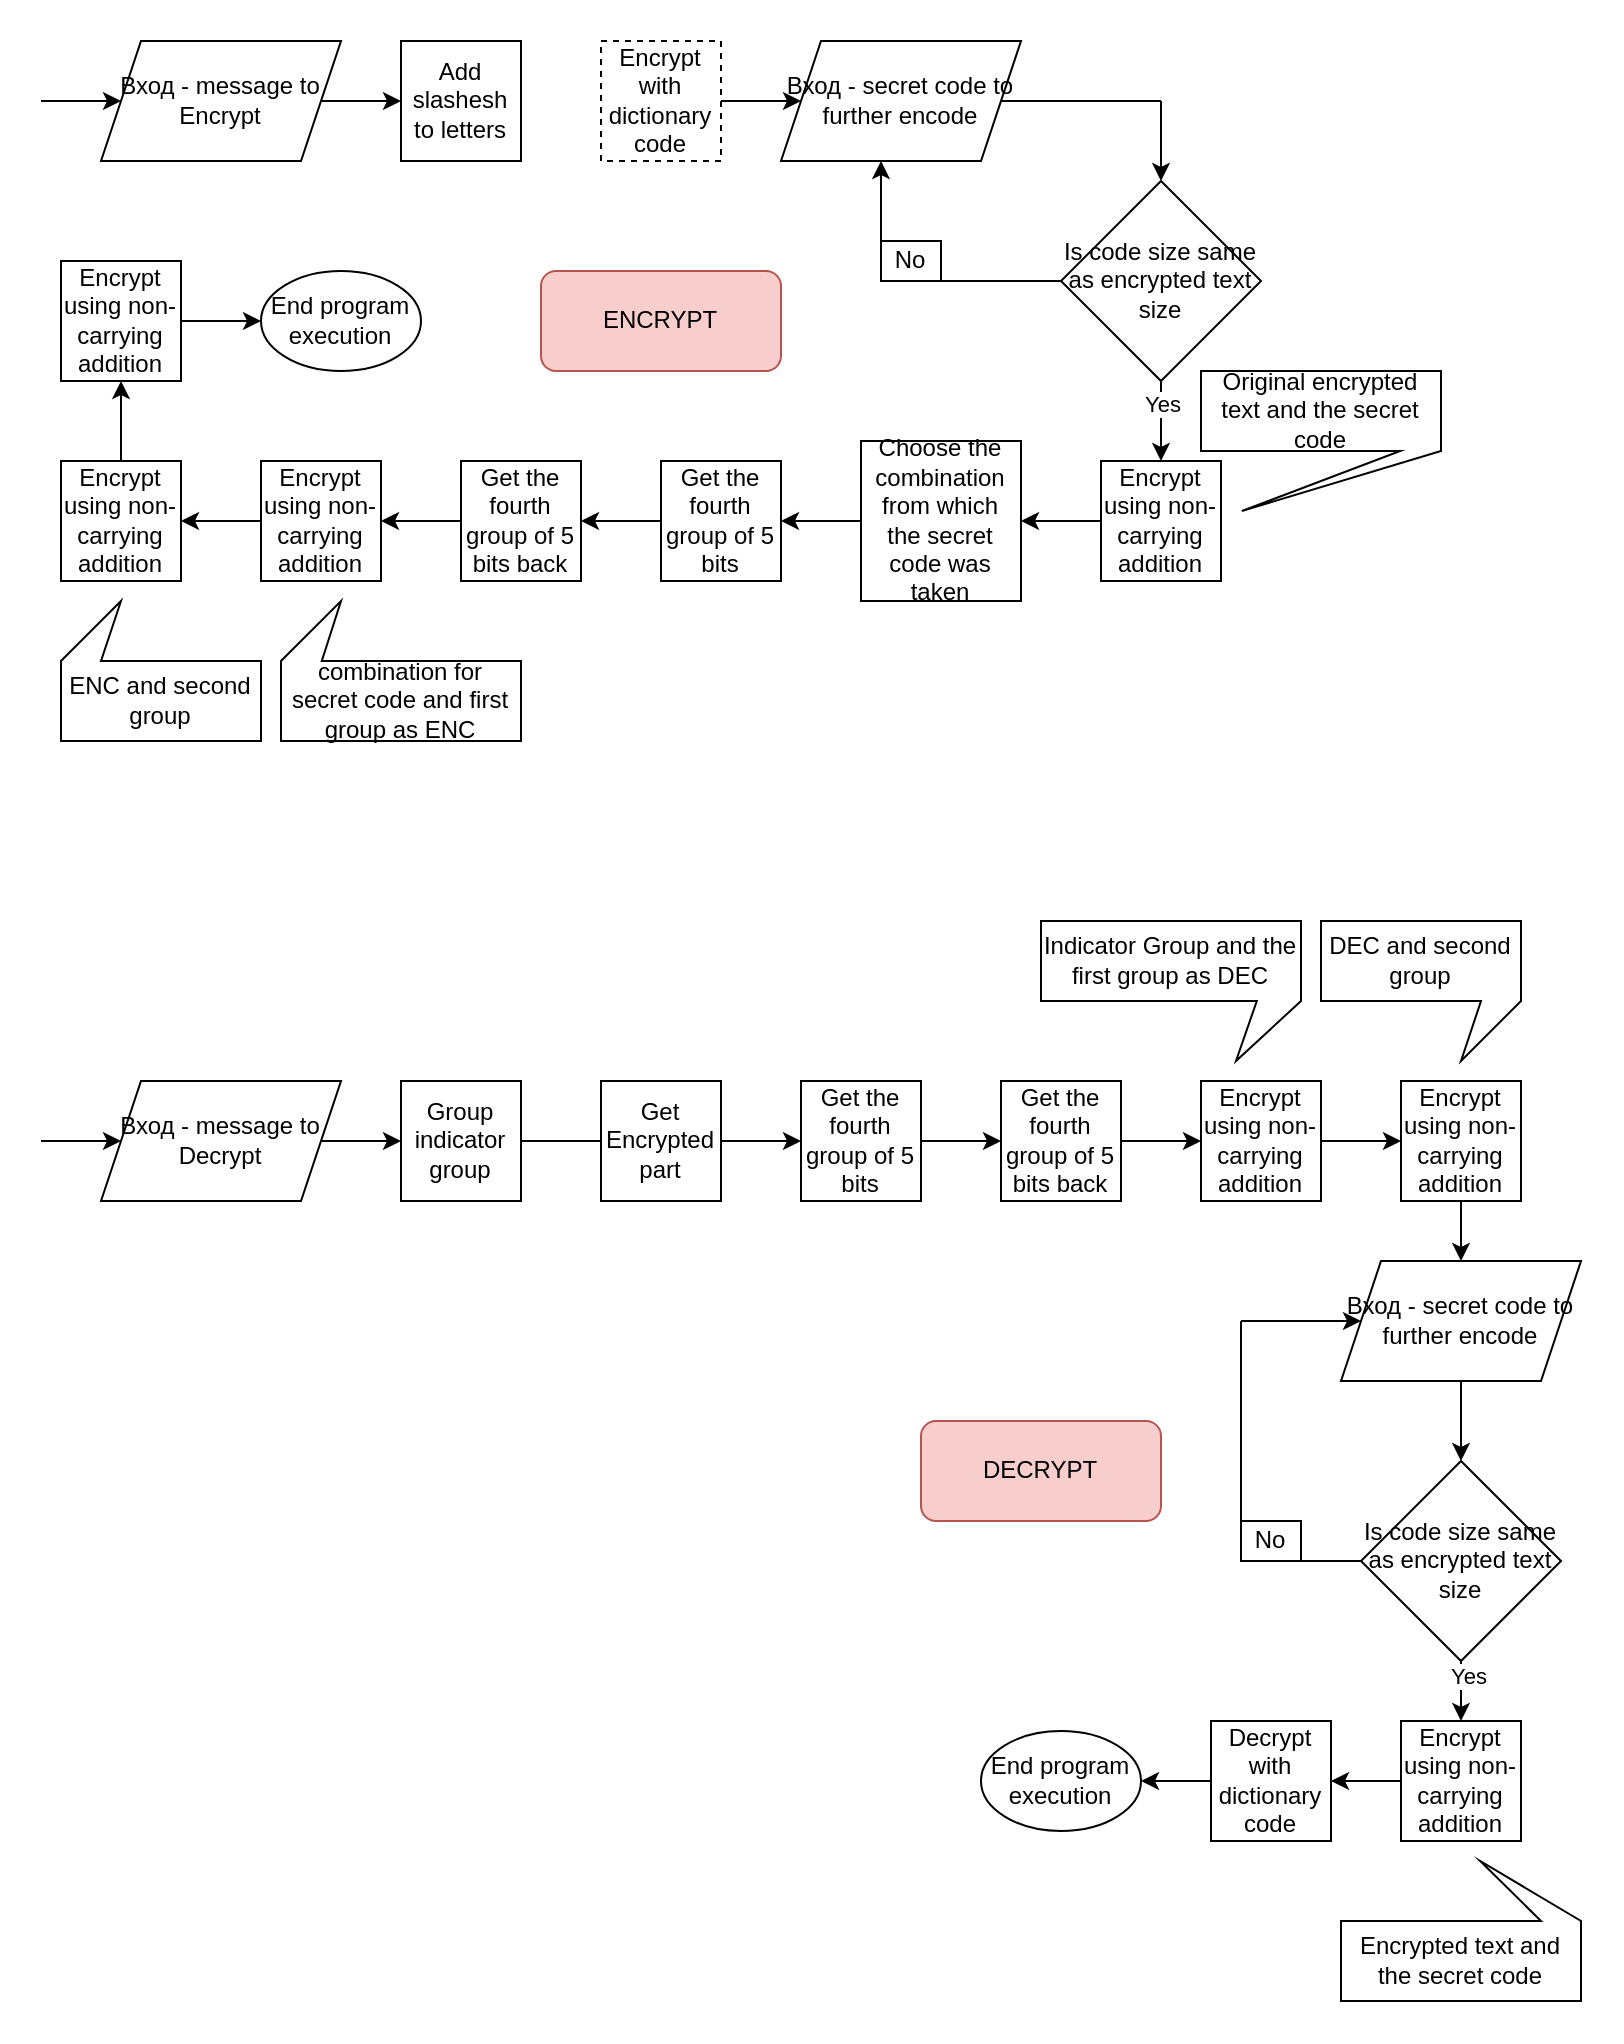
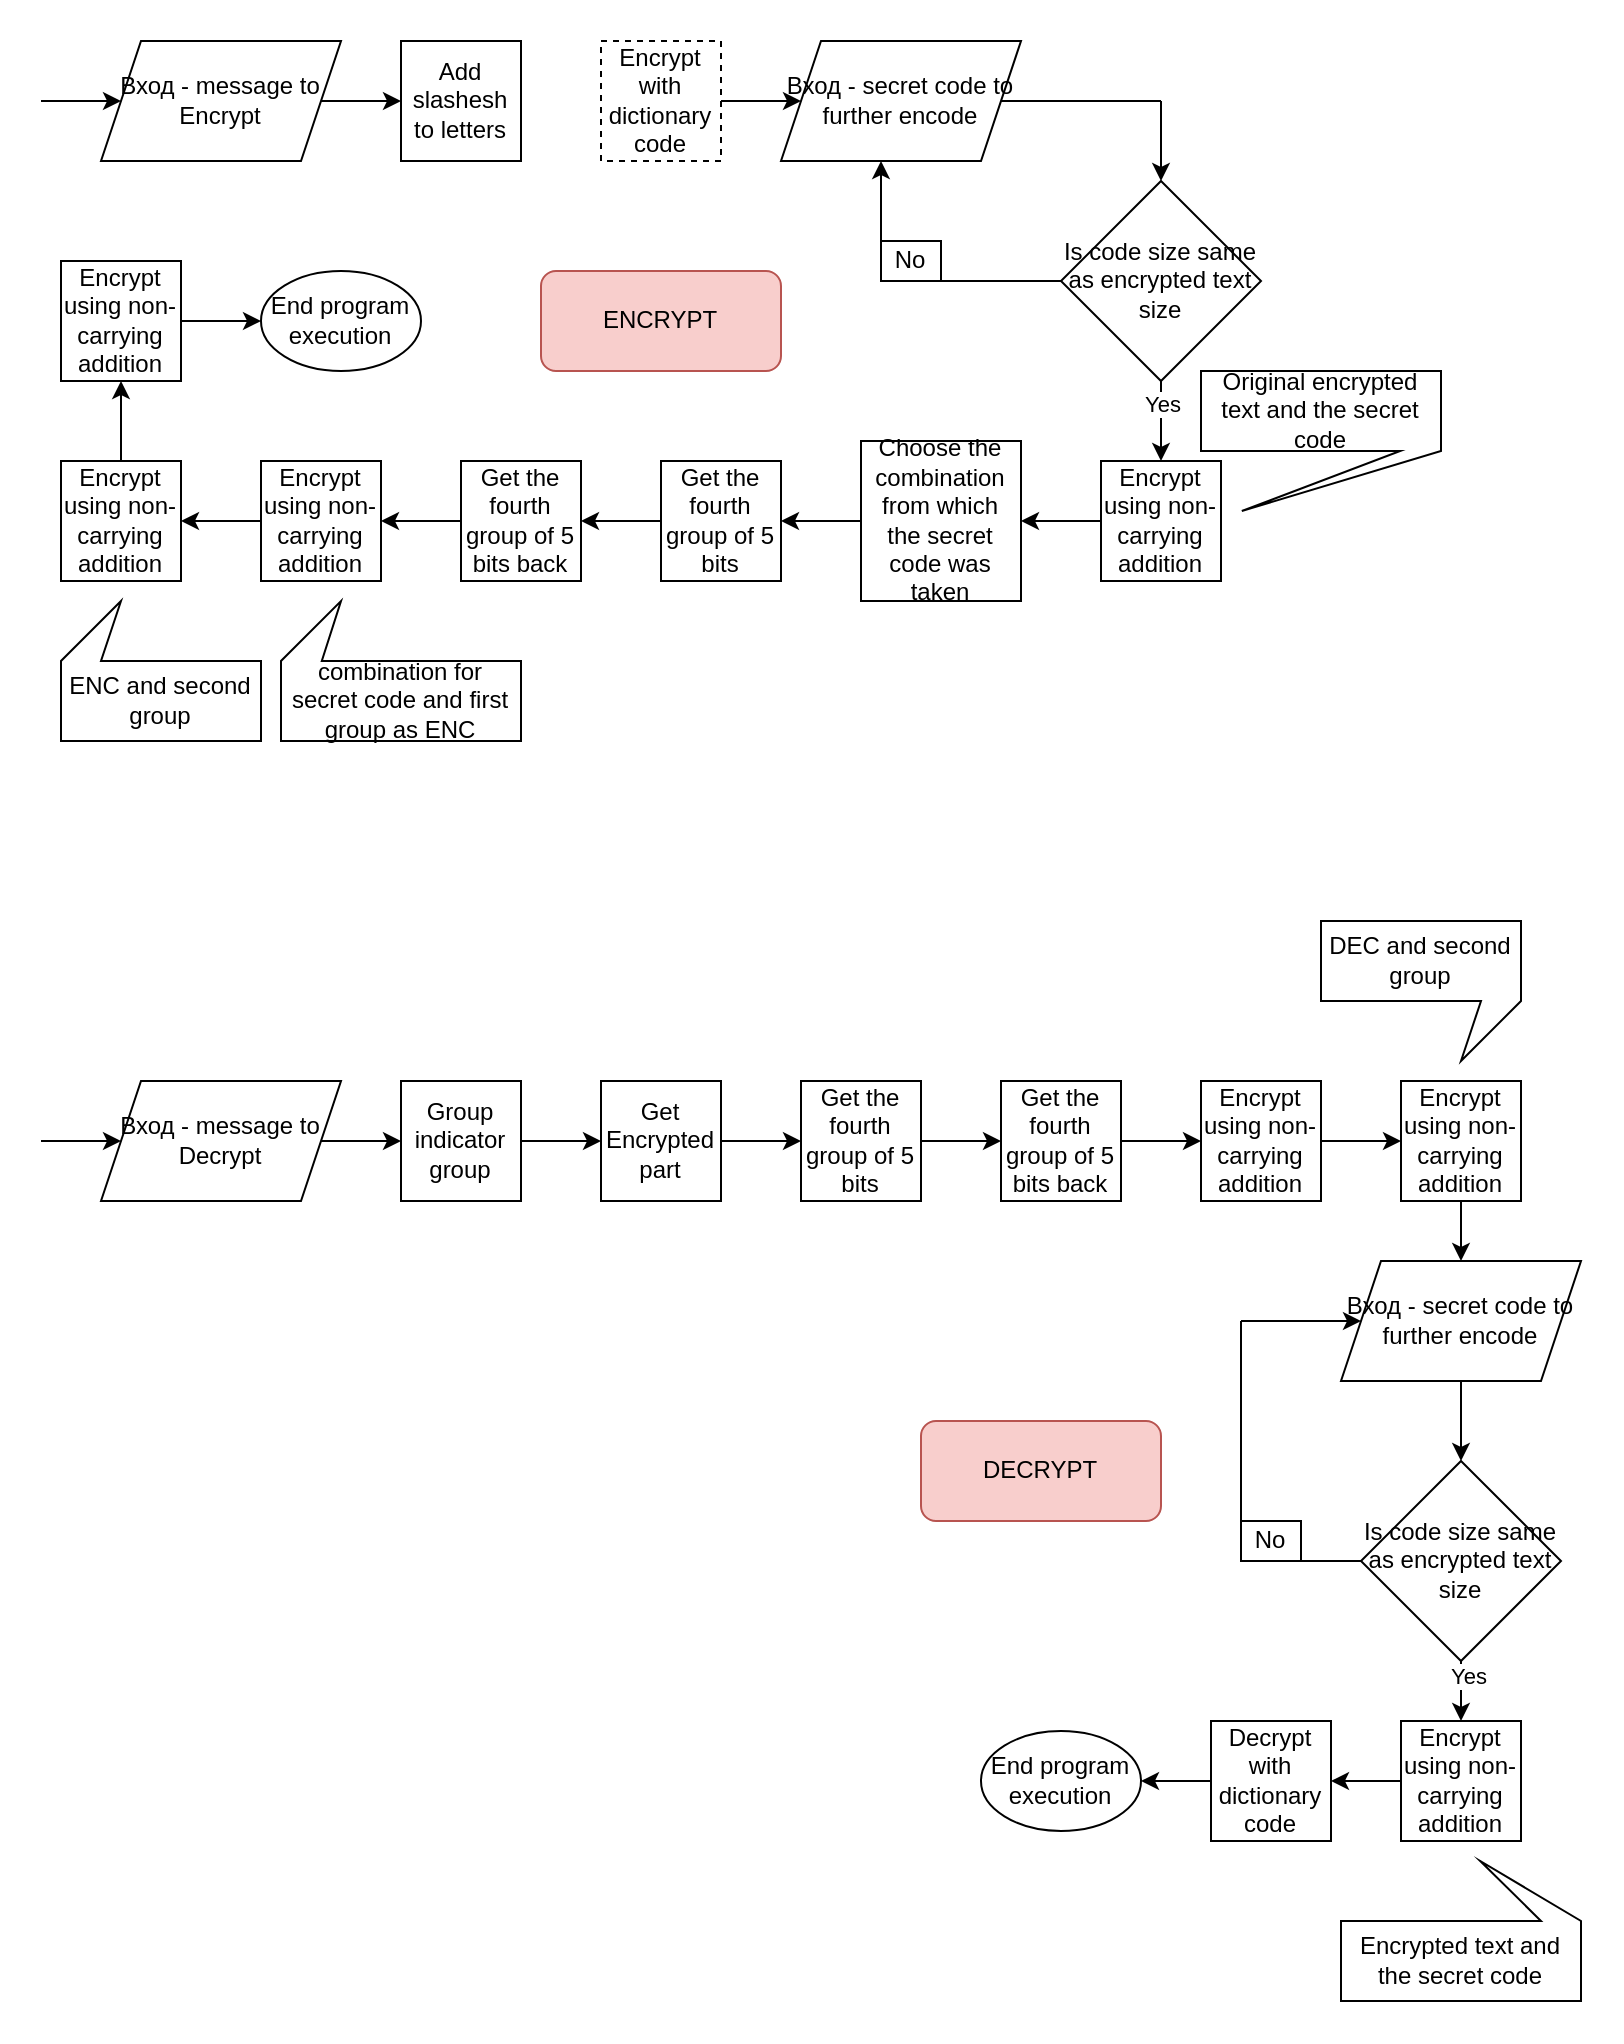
(1171, 991) -> none
(591, 1141) -> (586, 1141)
